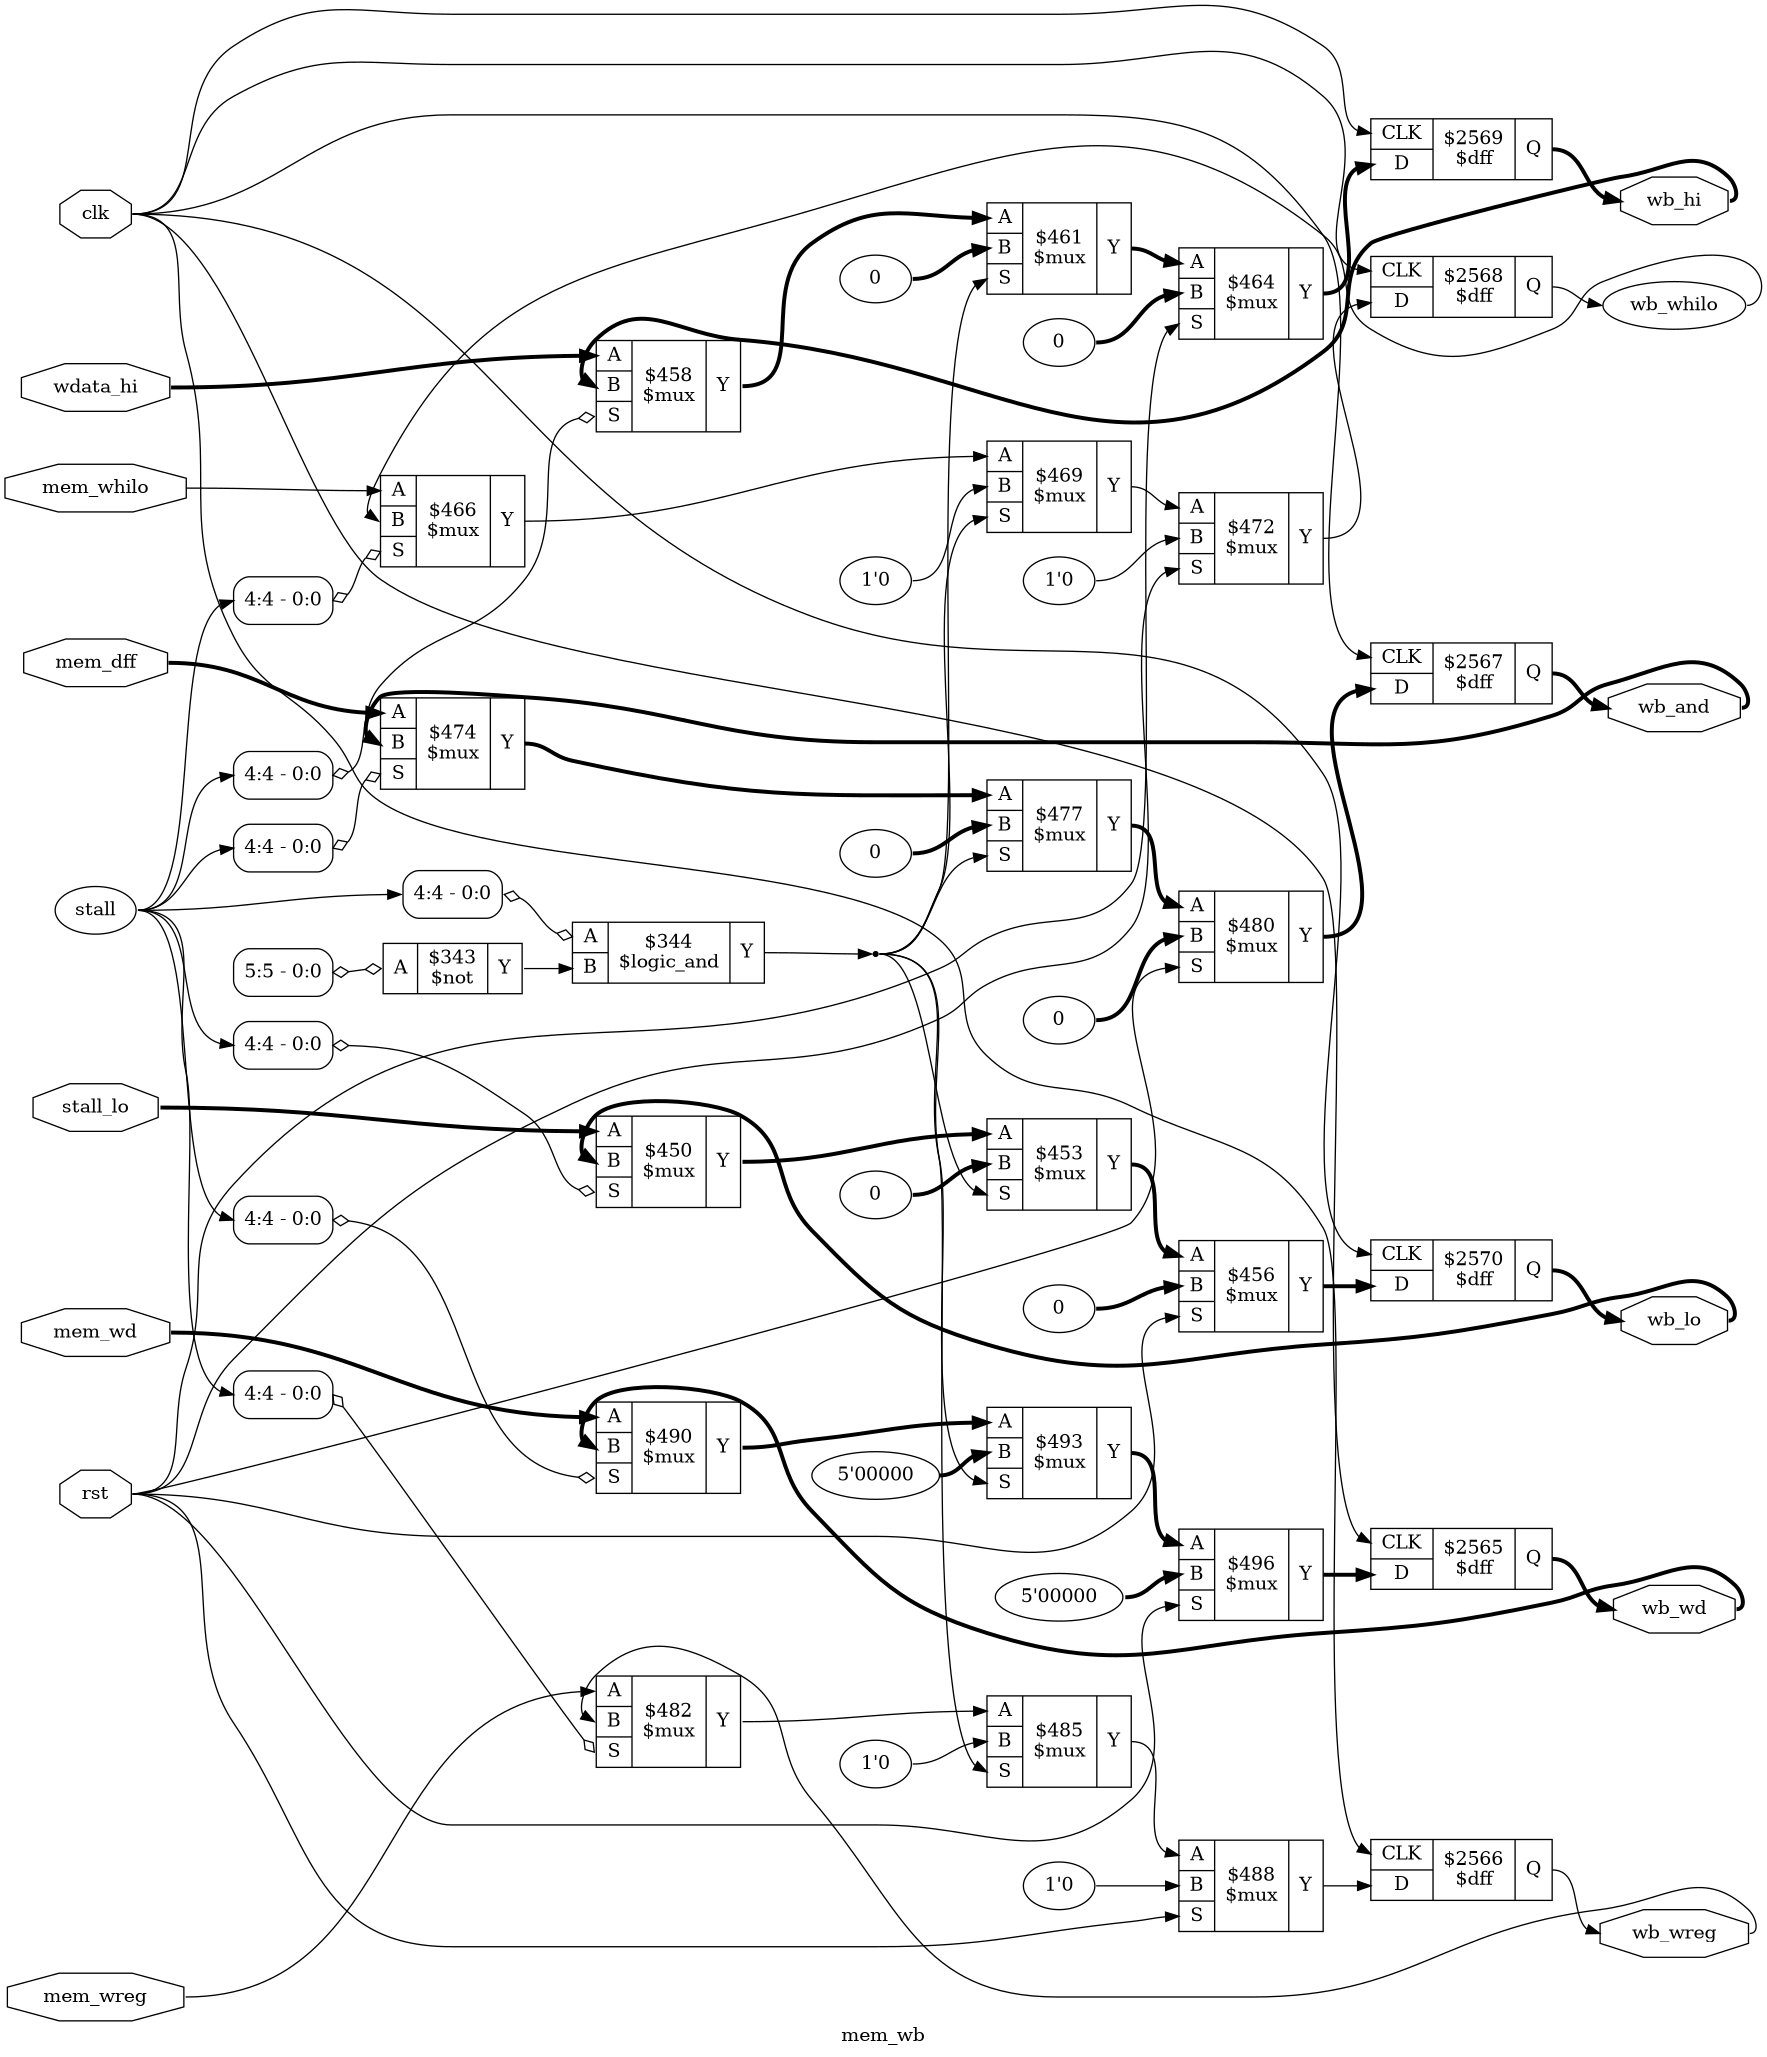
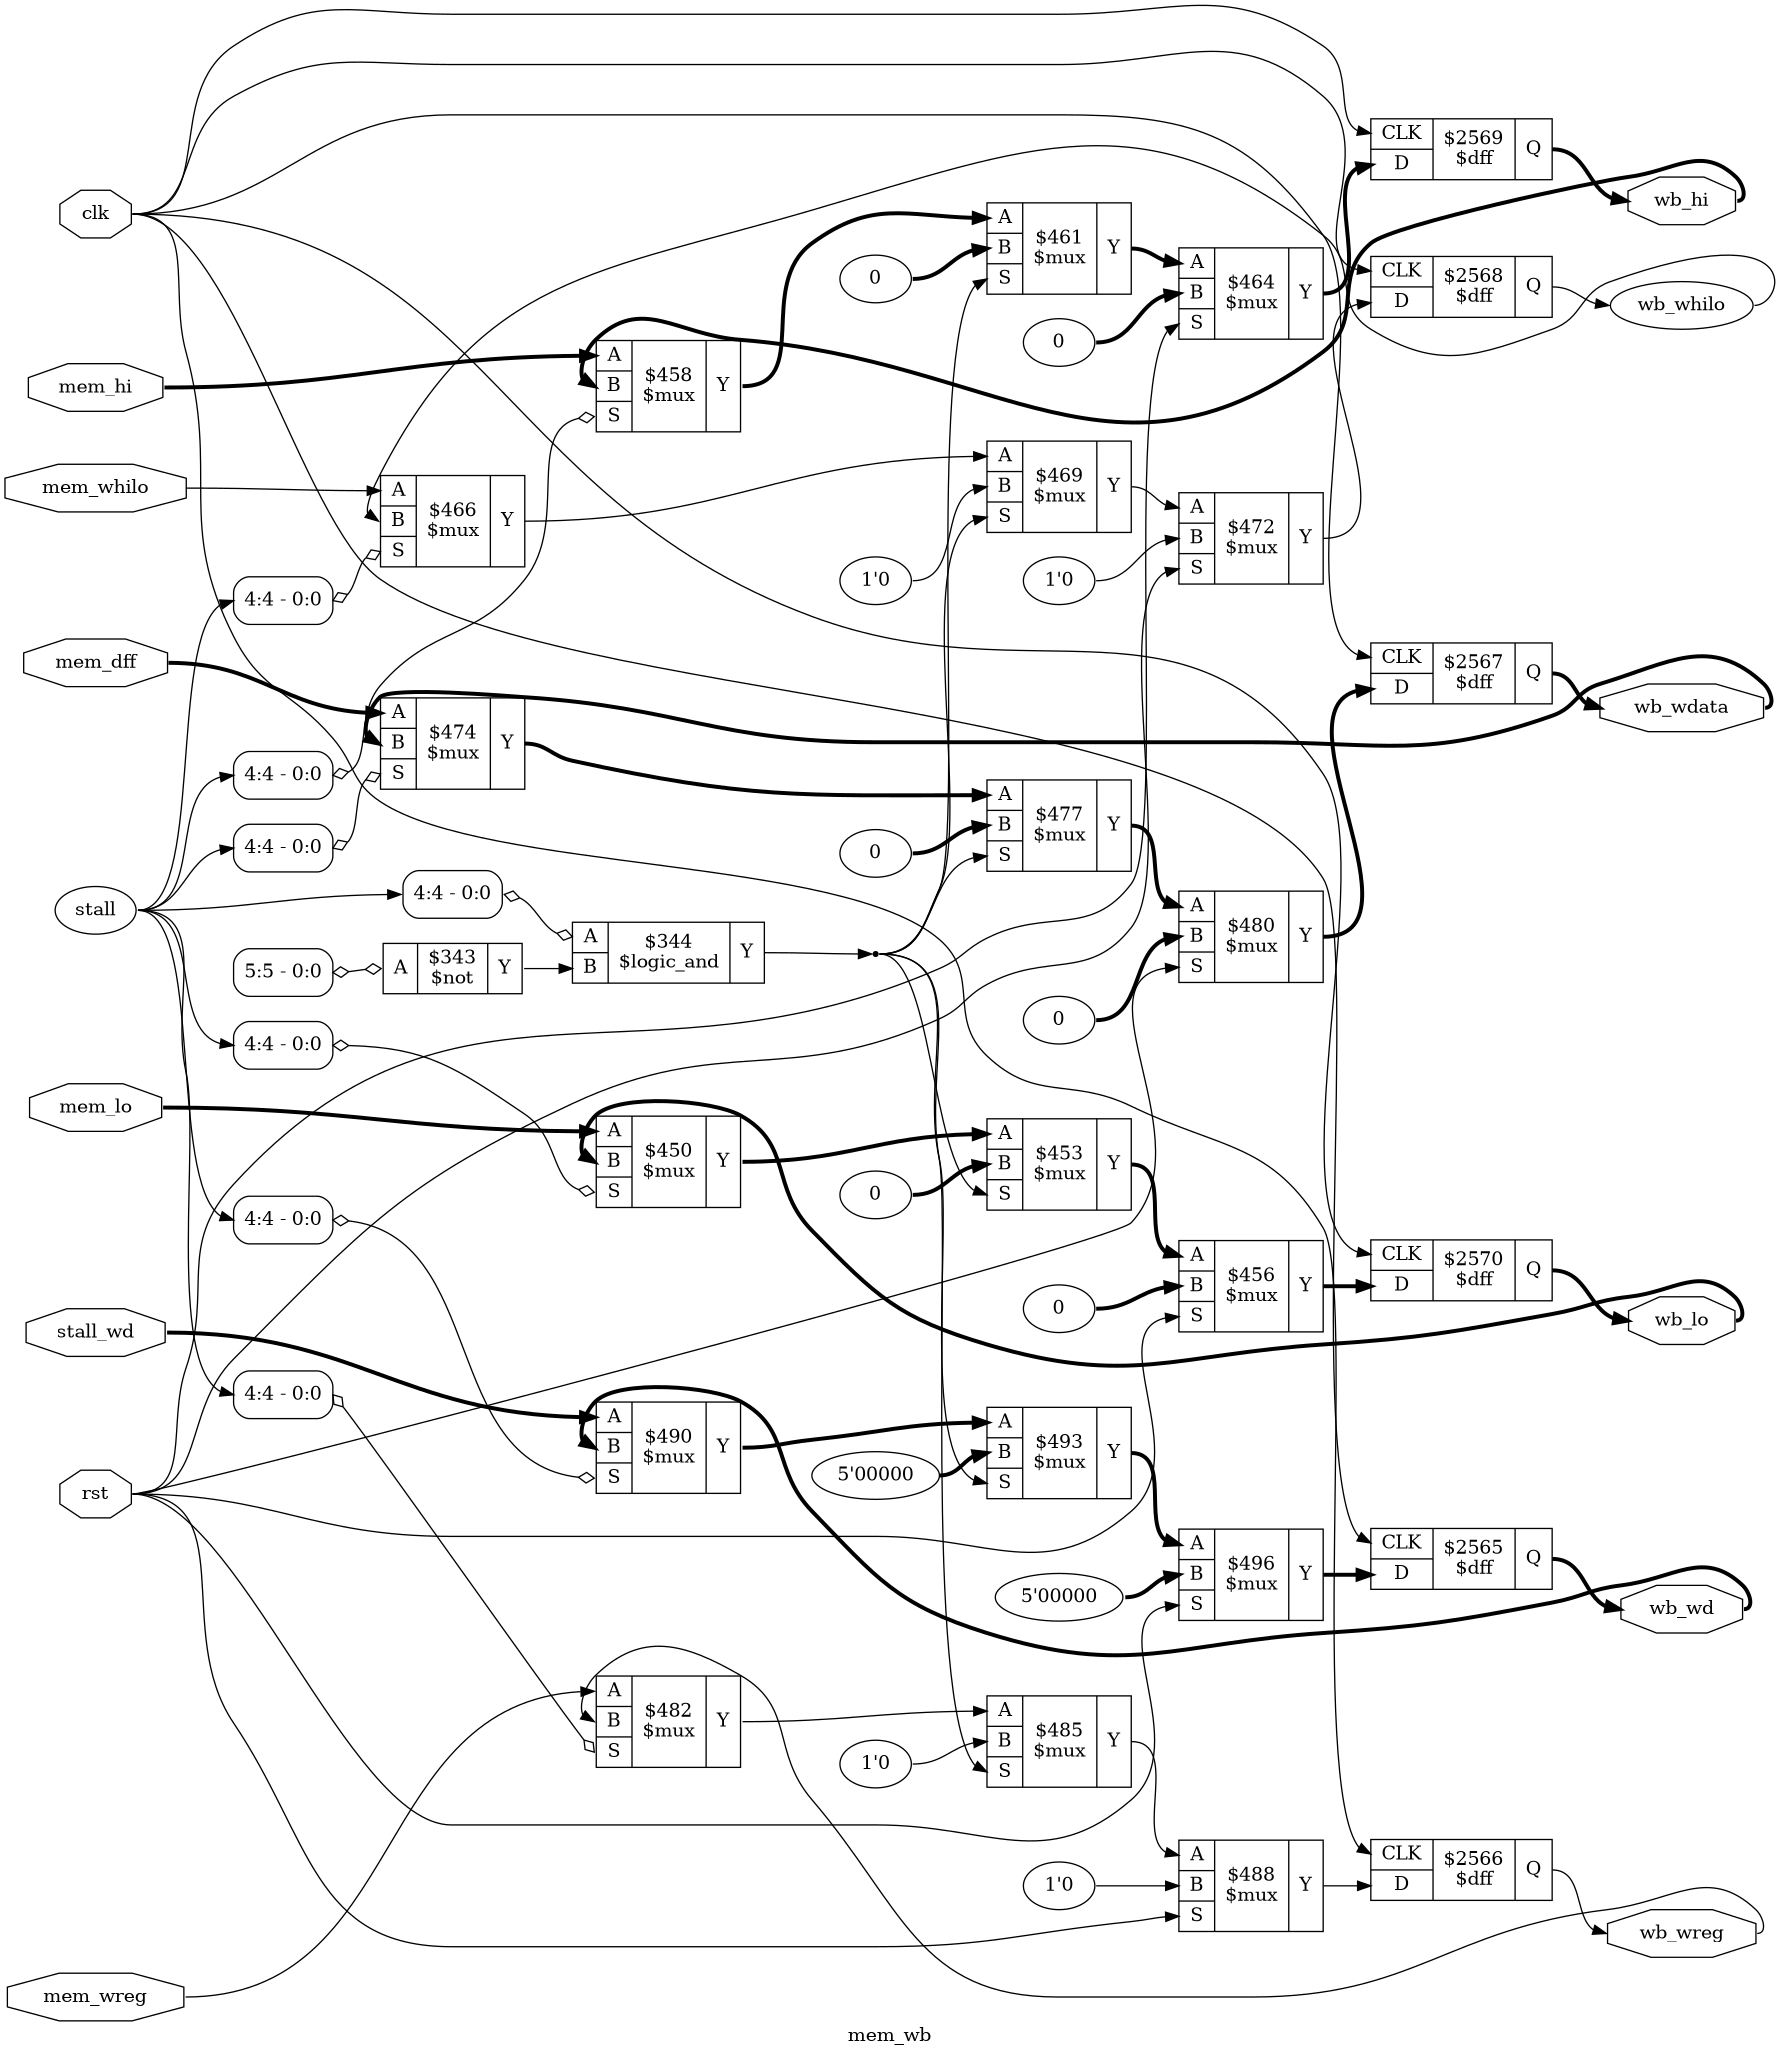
(96, 388) -> (96, 388)
(1674, 708) -> (1682, 708)
(96, 1108) -> (96, 1108)
(96, 1333) -> (96, 1333)
